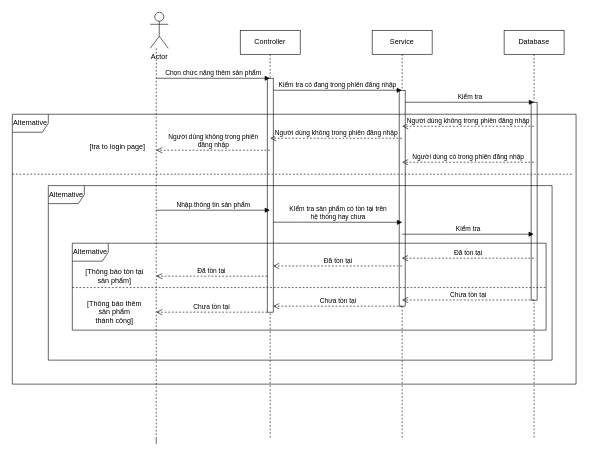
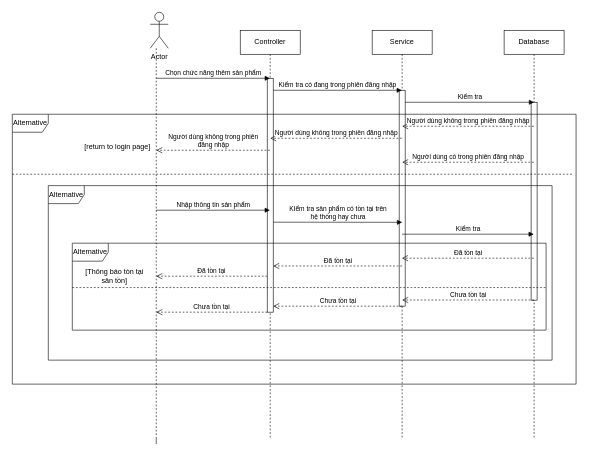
(118, 147) -> (118, 147)
(115, 276) -> (115, 276)
(114, 312) -> none
